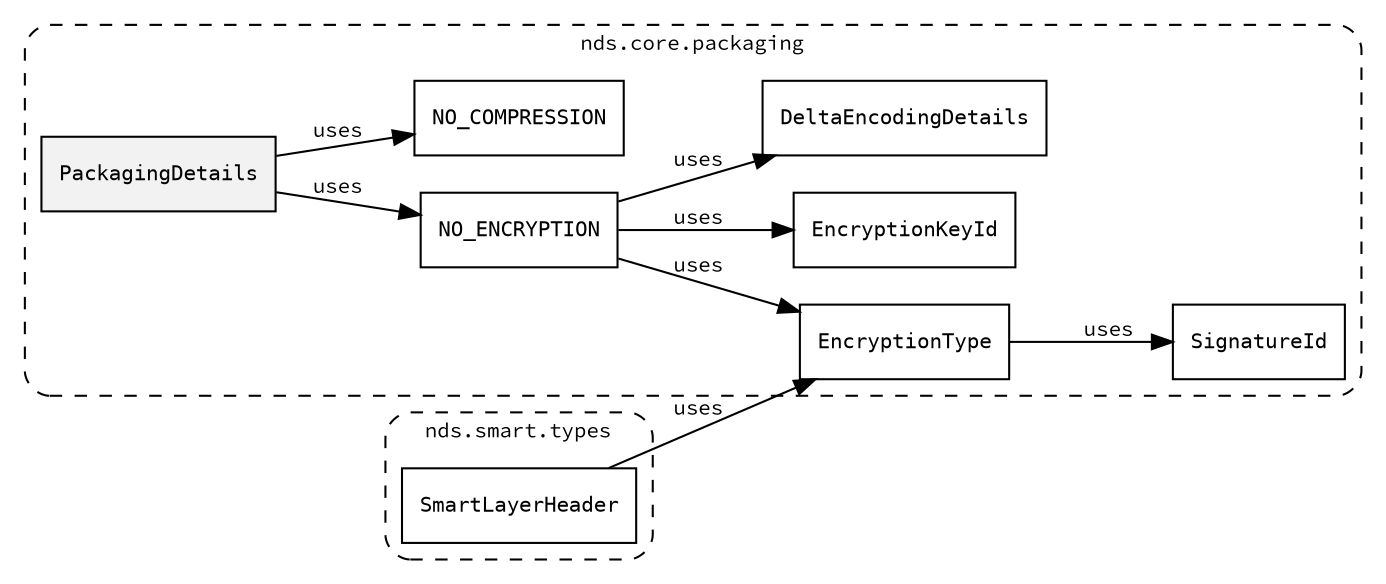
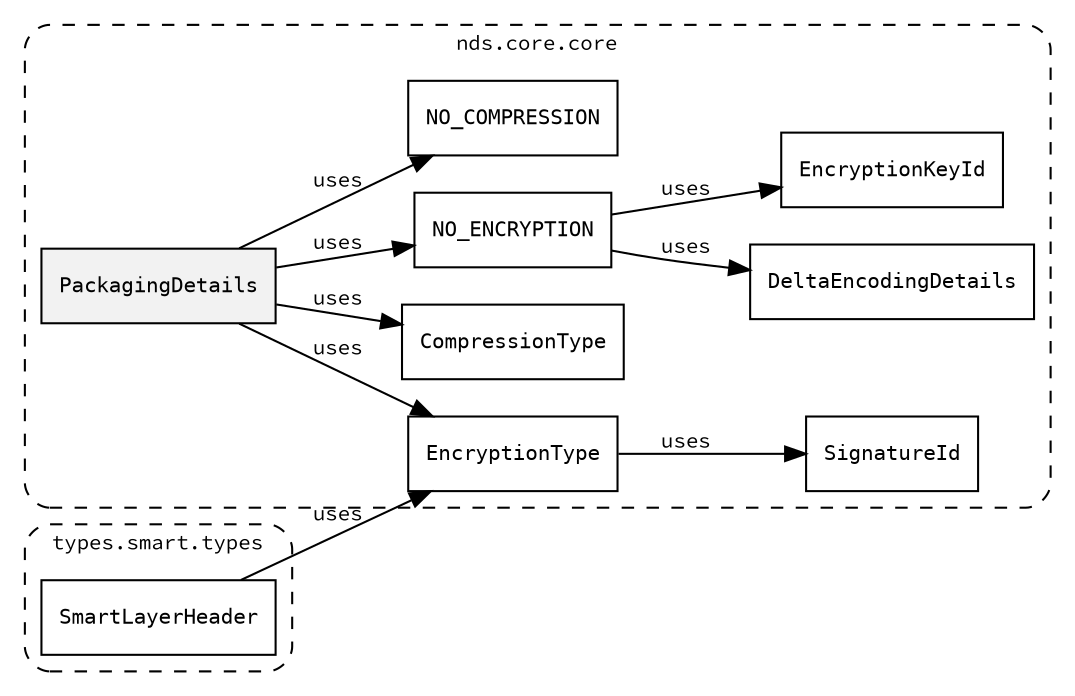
(693, 45) -> (538, 45)
(699, 282) -> (326, 365)
none -> (513, 342)
(519, 432) -> (159, 544)
